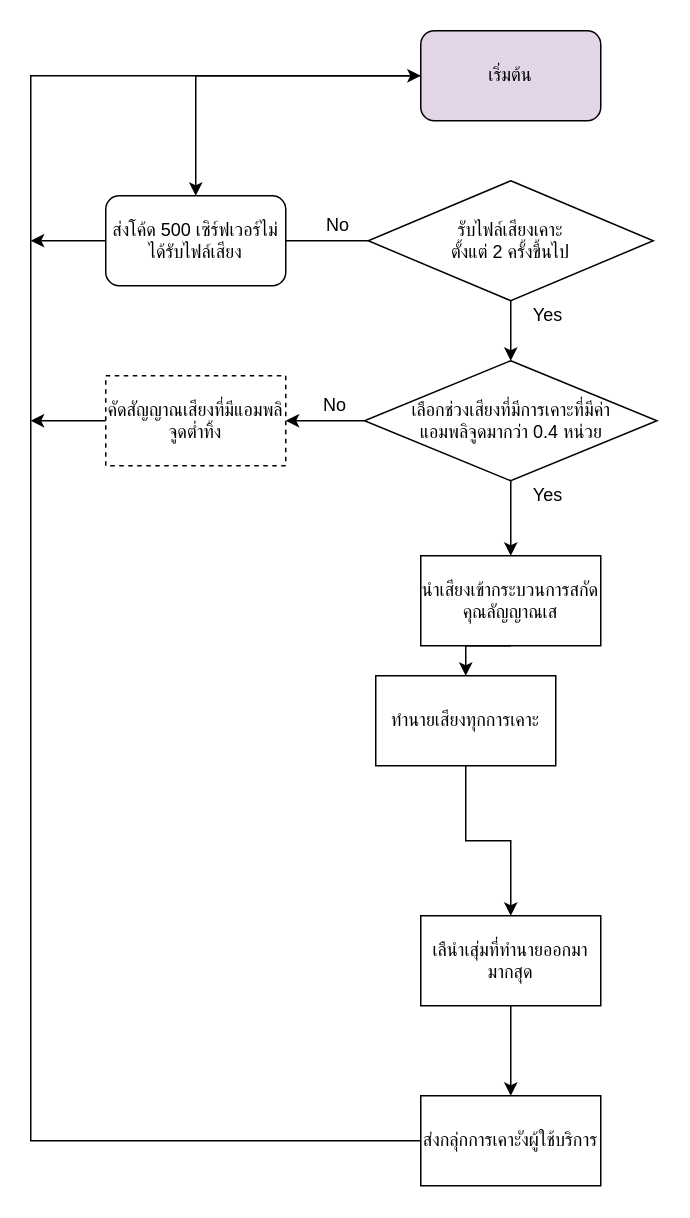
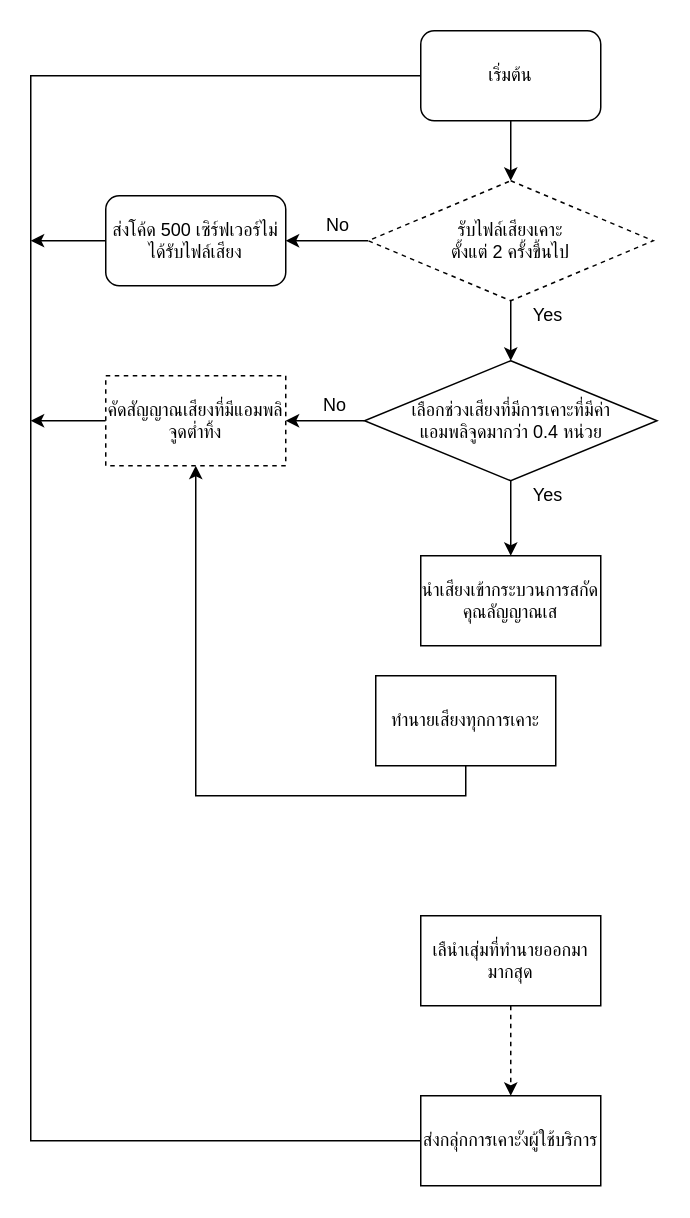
(193, 76) -> (193, 76)
(511, 76) -> (511, 76)
(196, 132) -> (511, 146)
(292, 241) -> (297, 241)
(511, 241) -> (511, 241)
(466, 655) -> none
(497, 841) -> (196, 773)
(511, 1047) -> (511, 1047)
